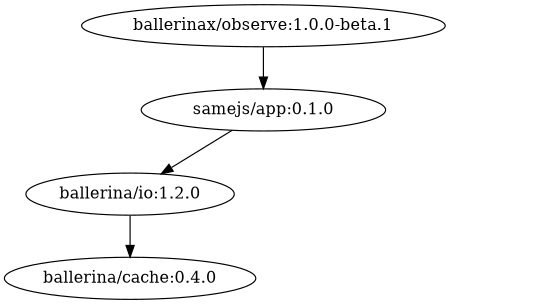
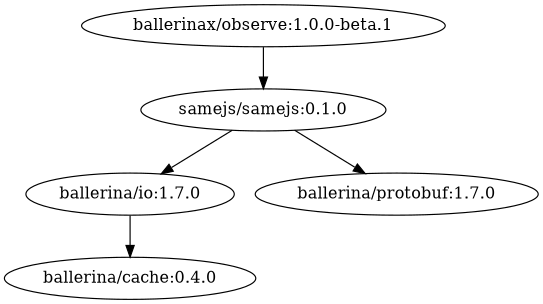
(263, 110) -> (263, 110)
(130, 194) -> (130, 194)
none -> (397, 194)
